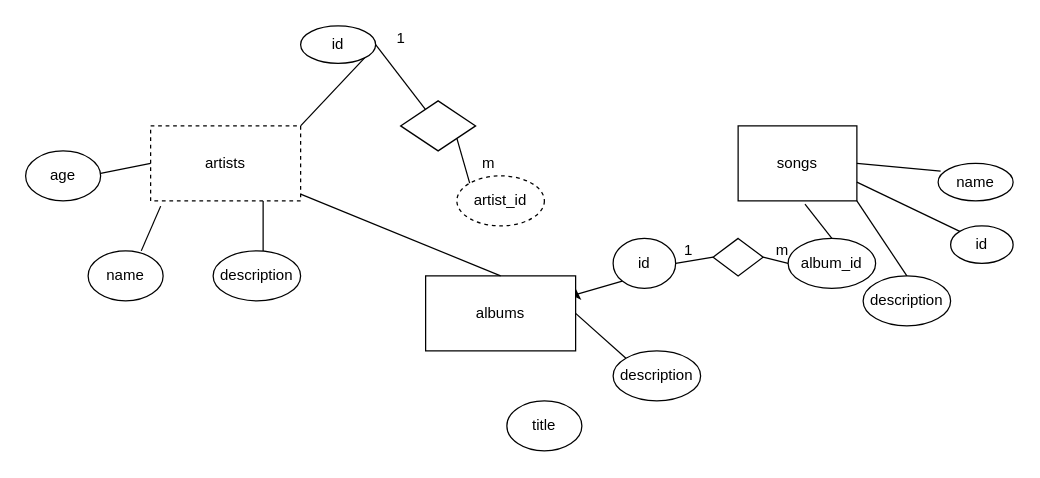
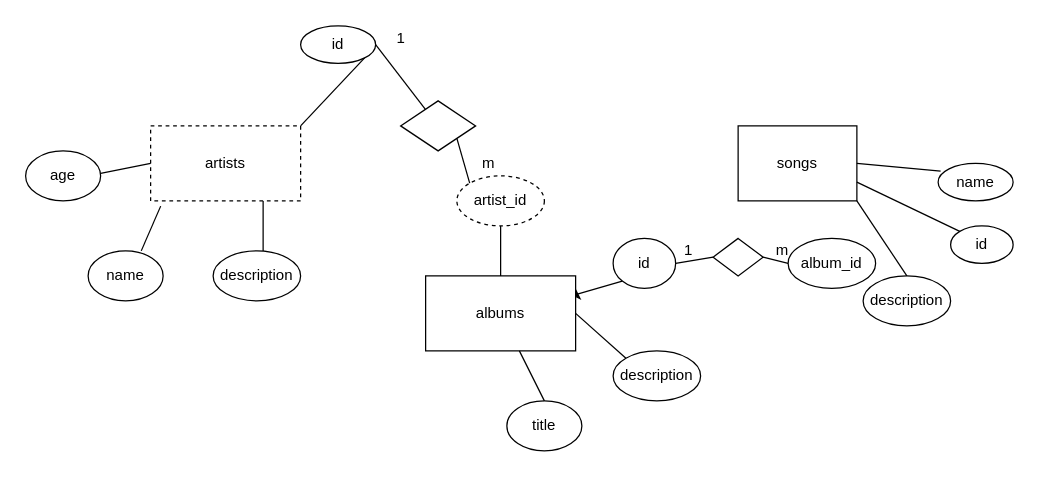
(819, 221) -> none
(401, 235) -> (501, 251)
none -> (532, 376)
